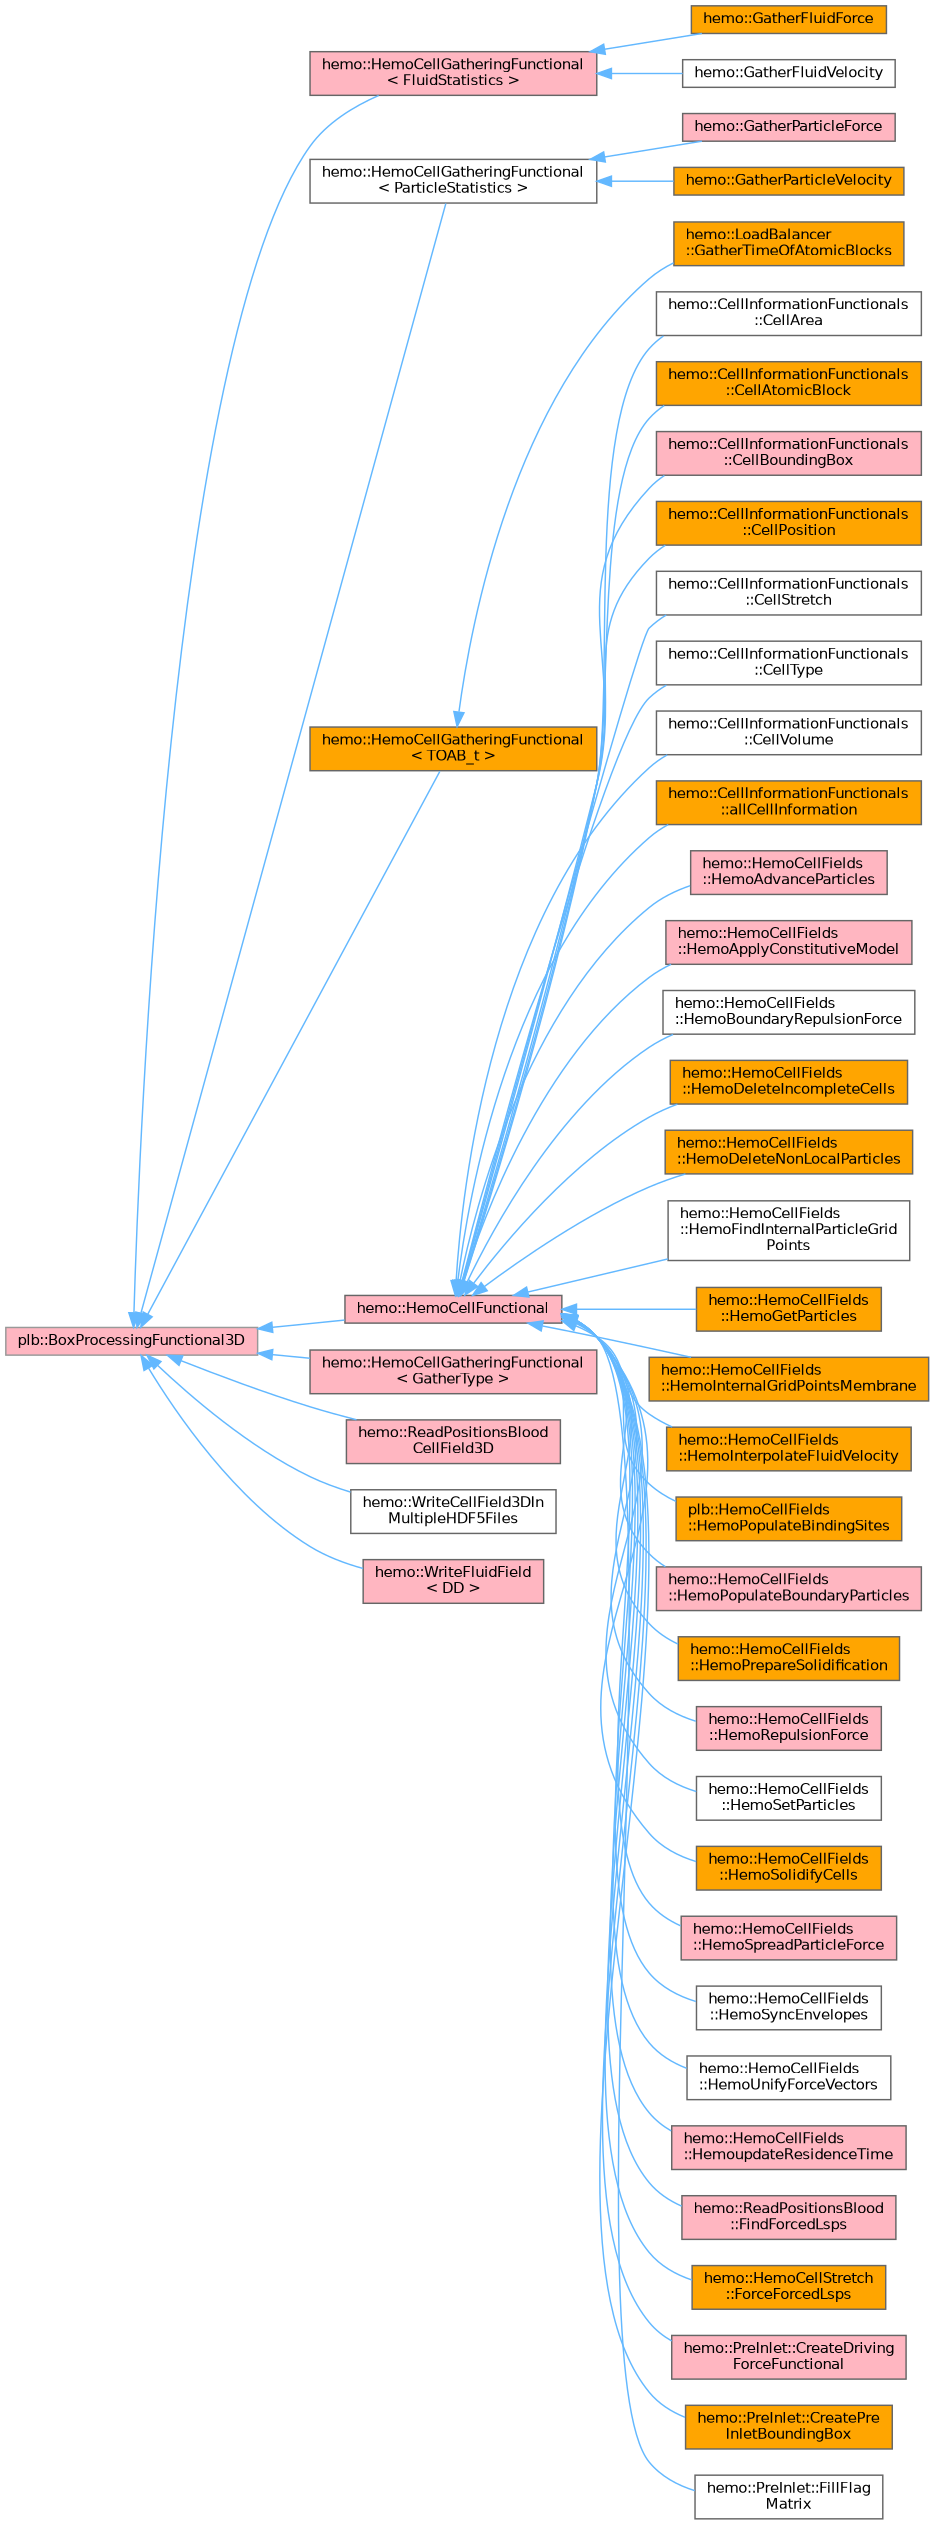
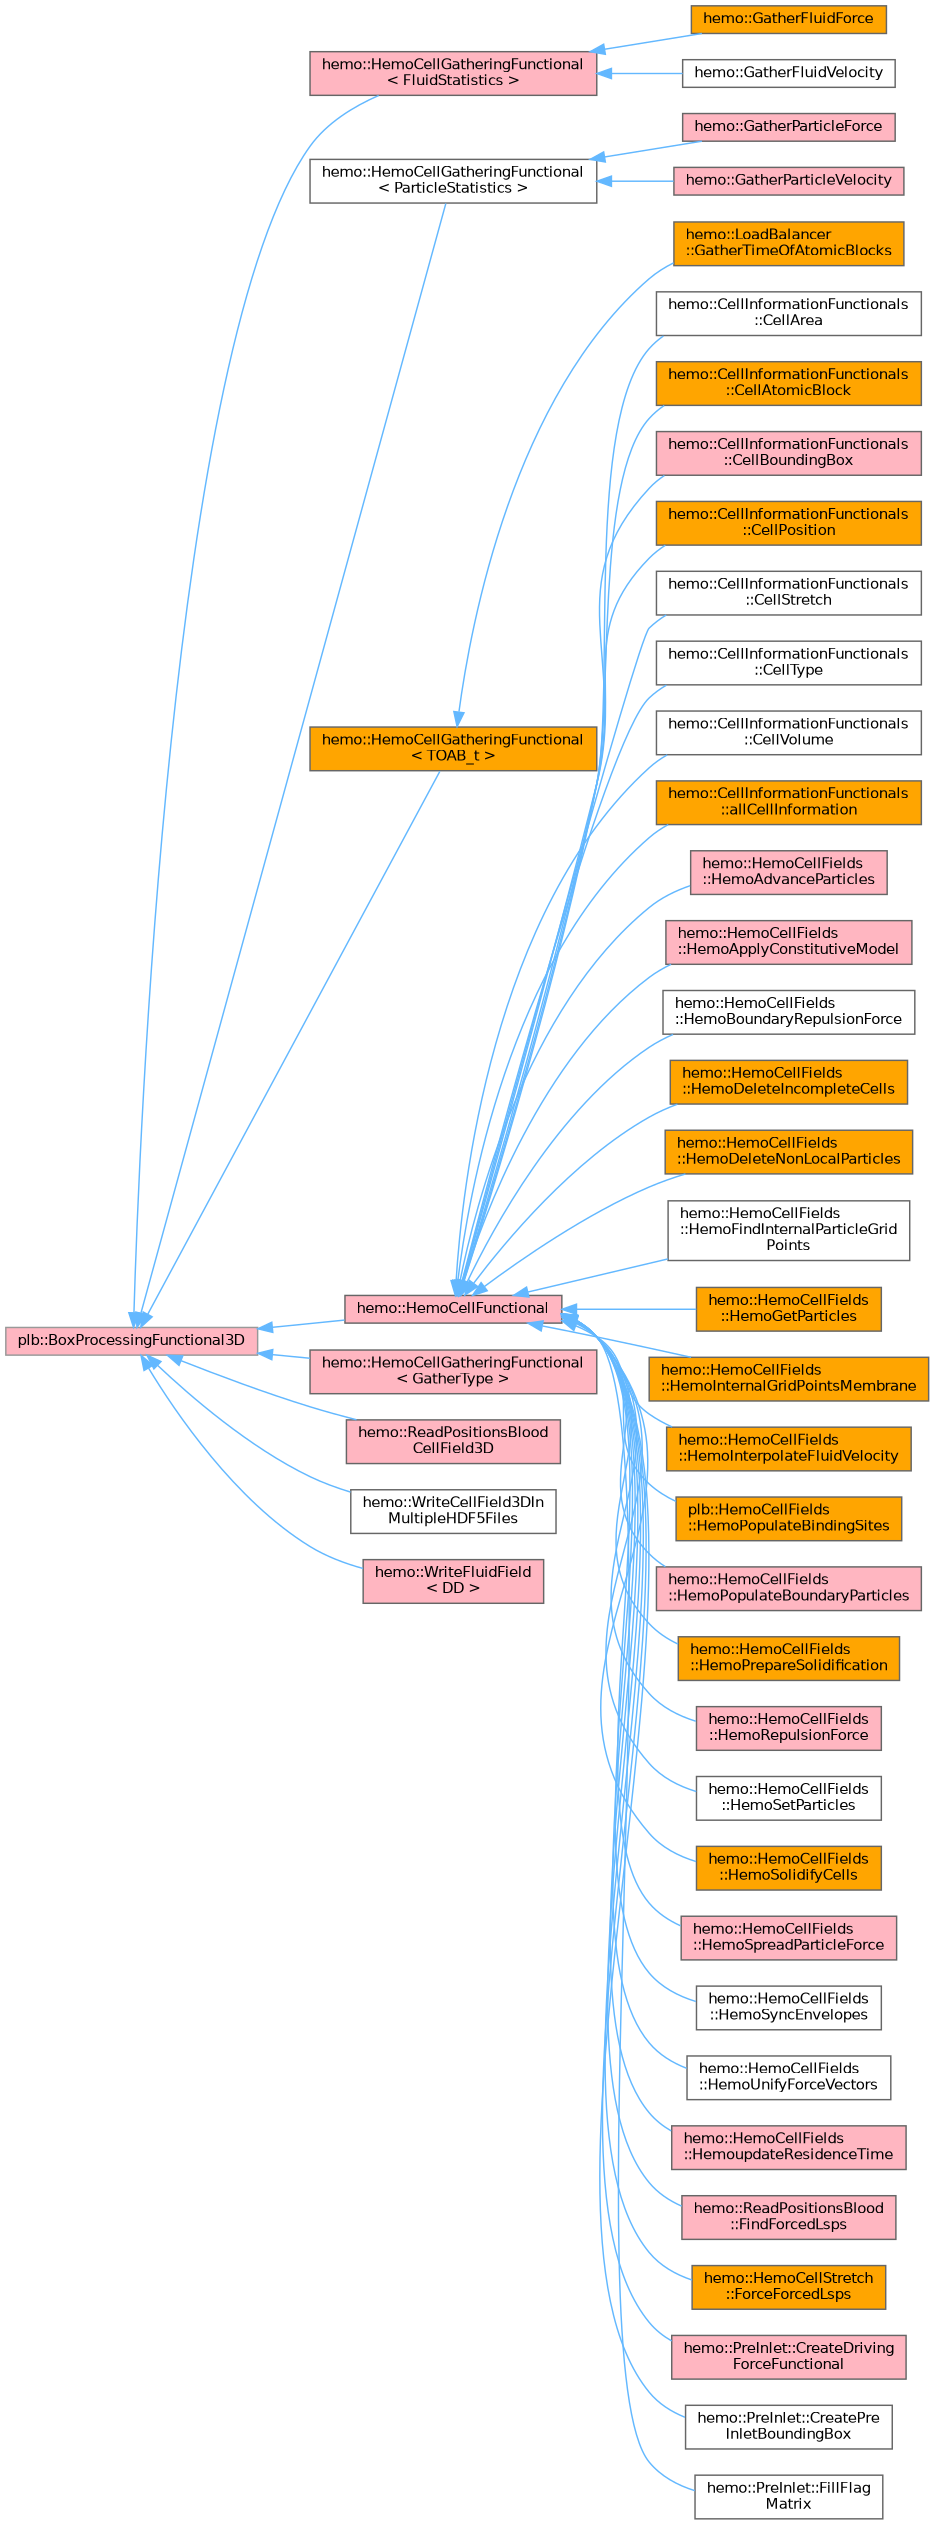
(789, 181) -> (789, 181)
(789, 2427) -> (789, 2427)
